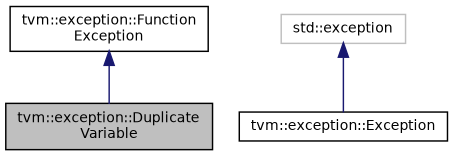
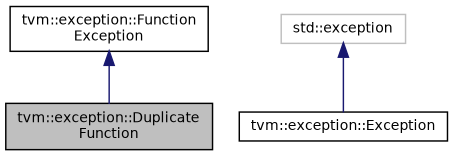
(109, 127) -> (109, 127)
